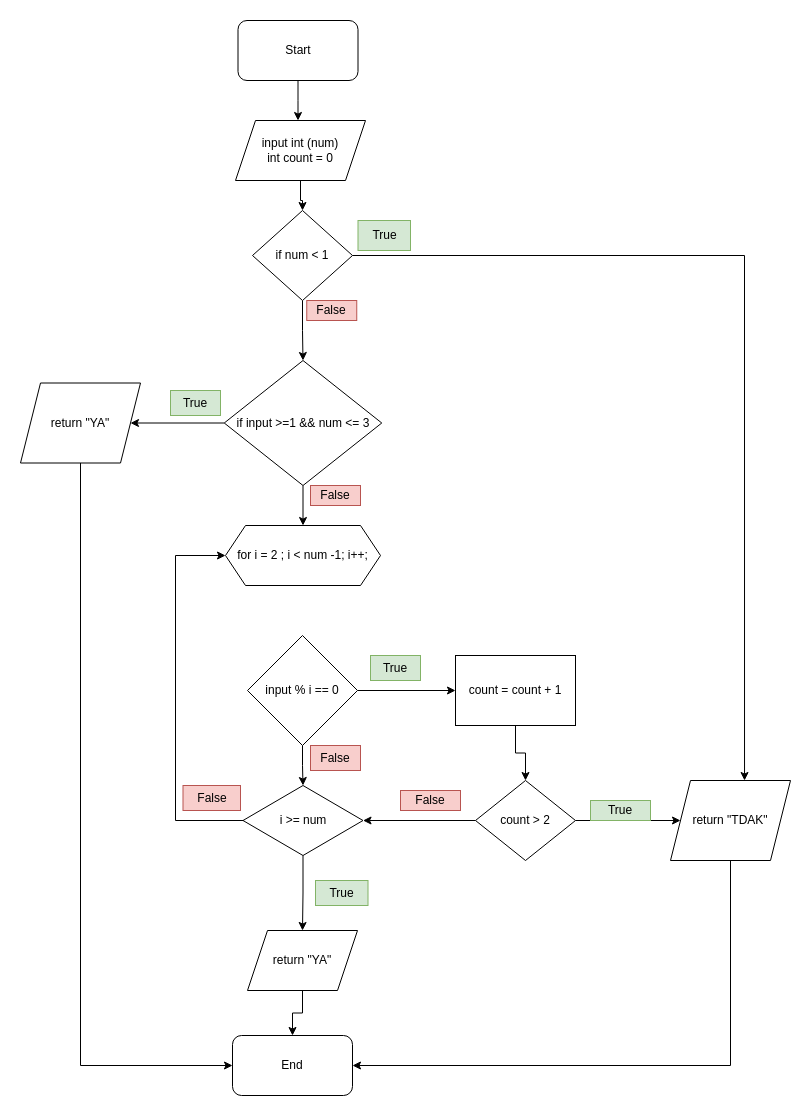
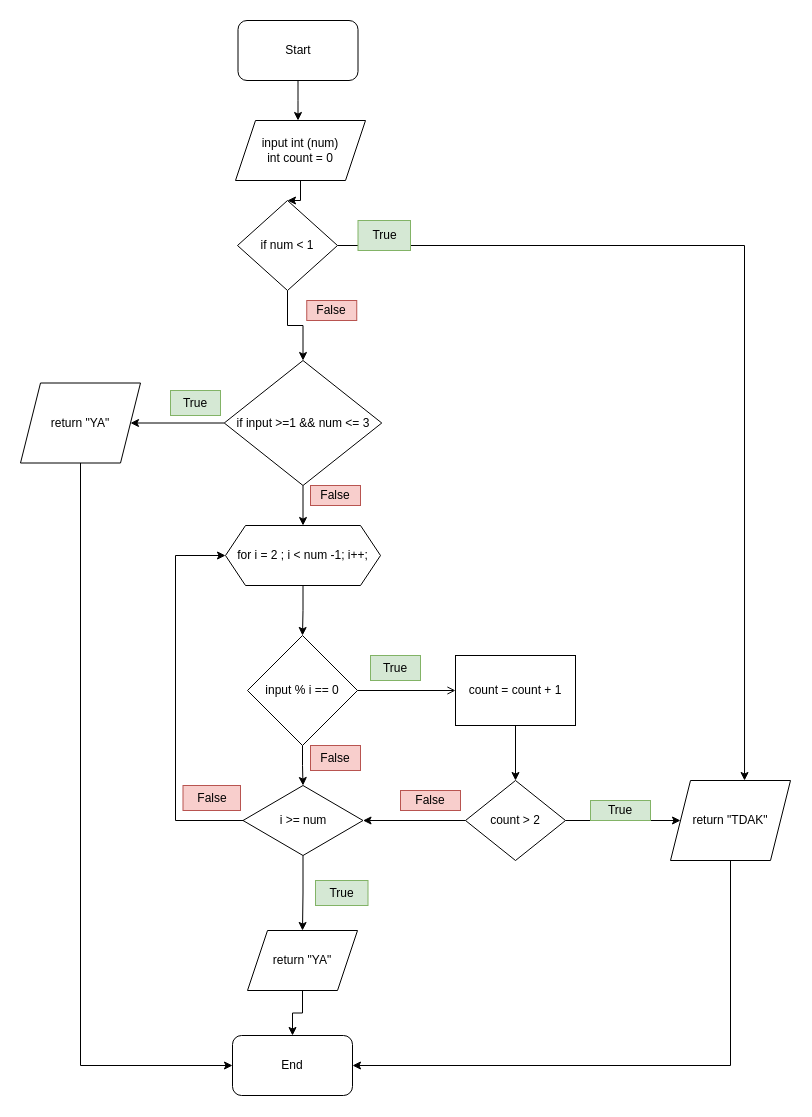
(303, 256) -> (288, 246)
none -> (303, 607)
(447, 691) -> (449, 691)
(526, 821) -> (516, 821)
